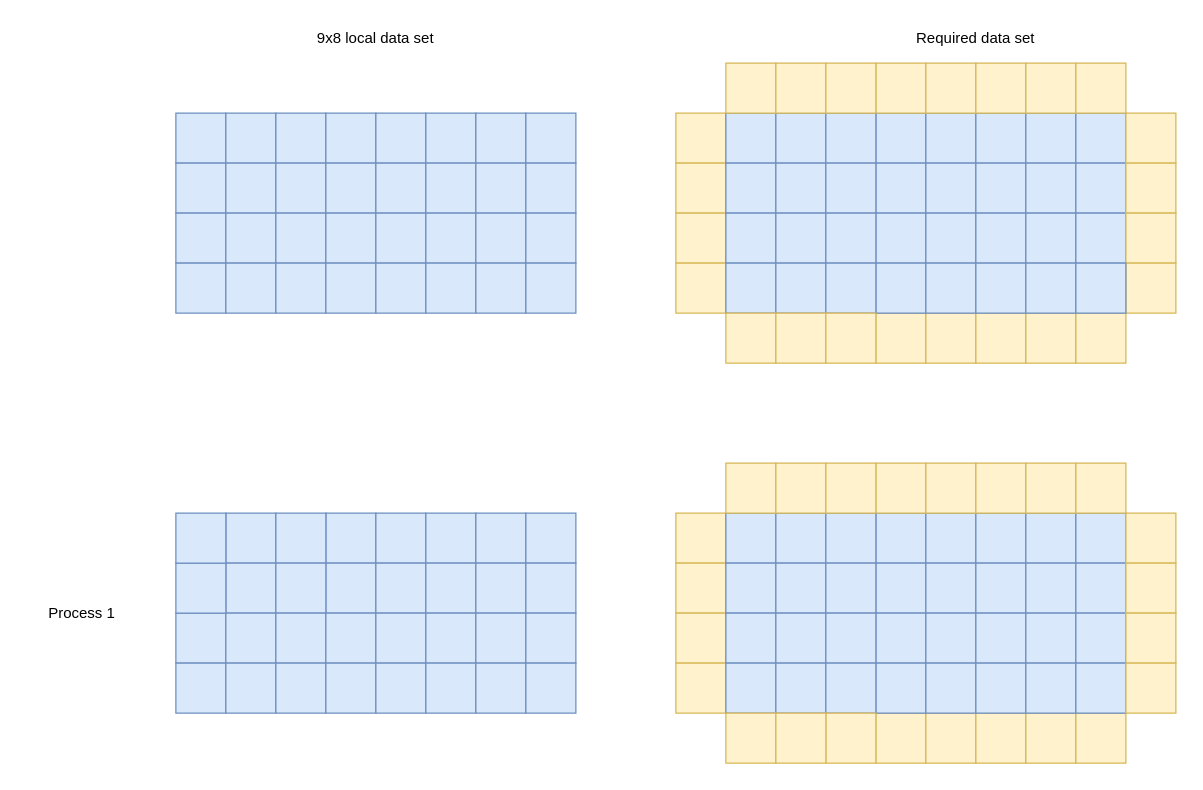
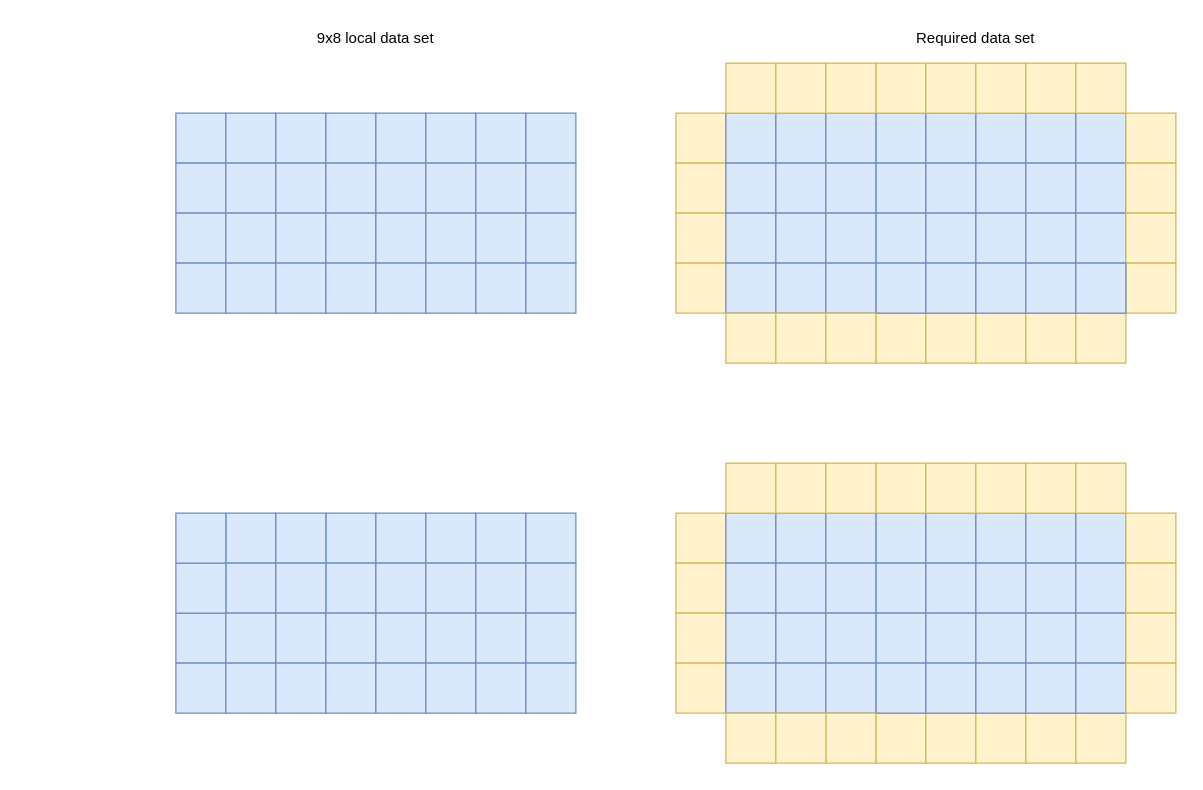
(82, 613) -> none
